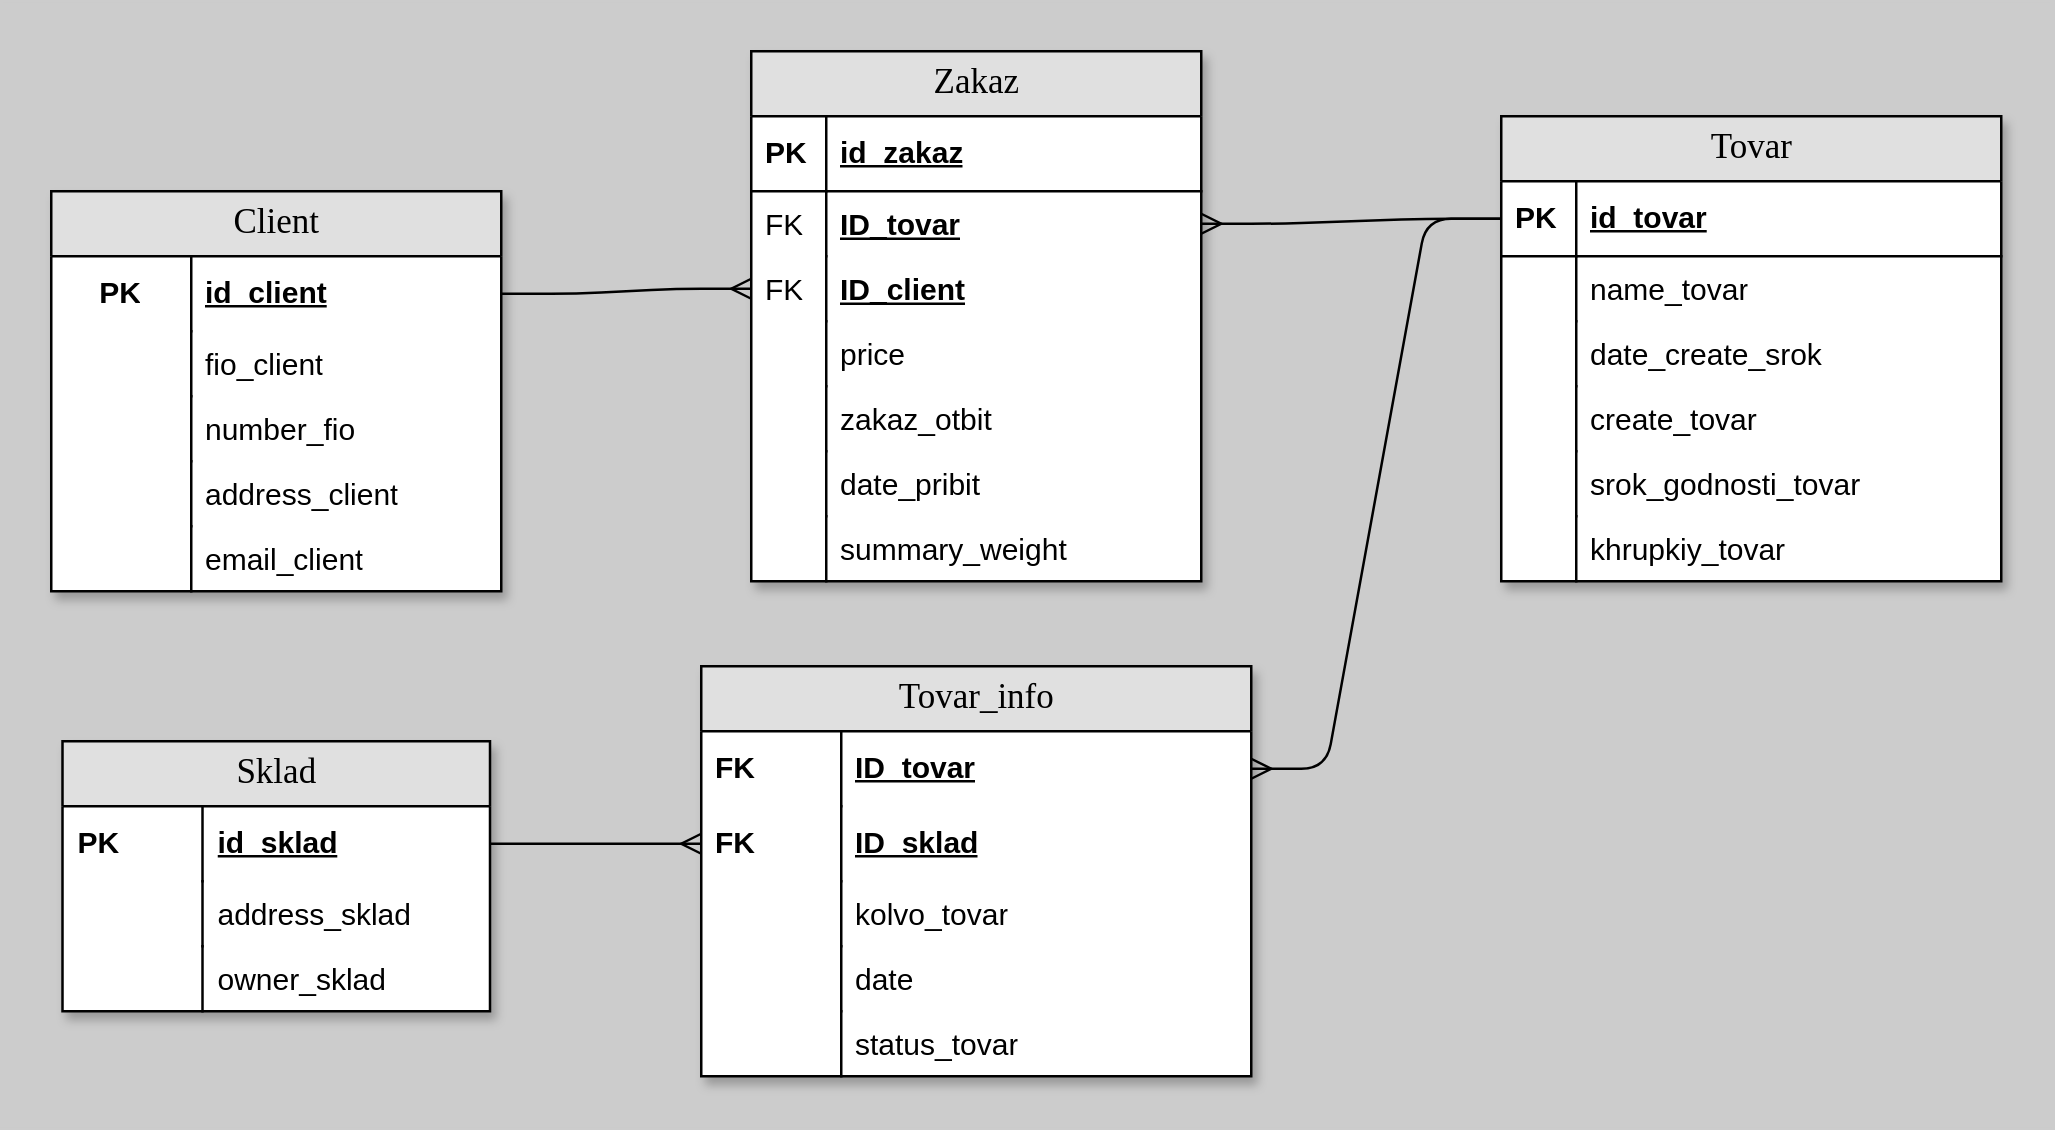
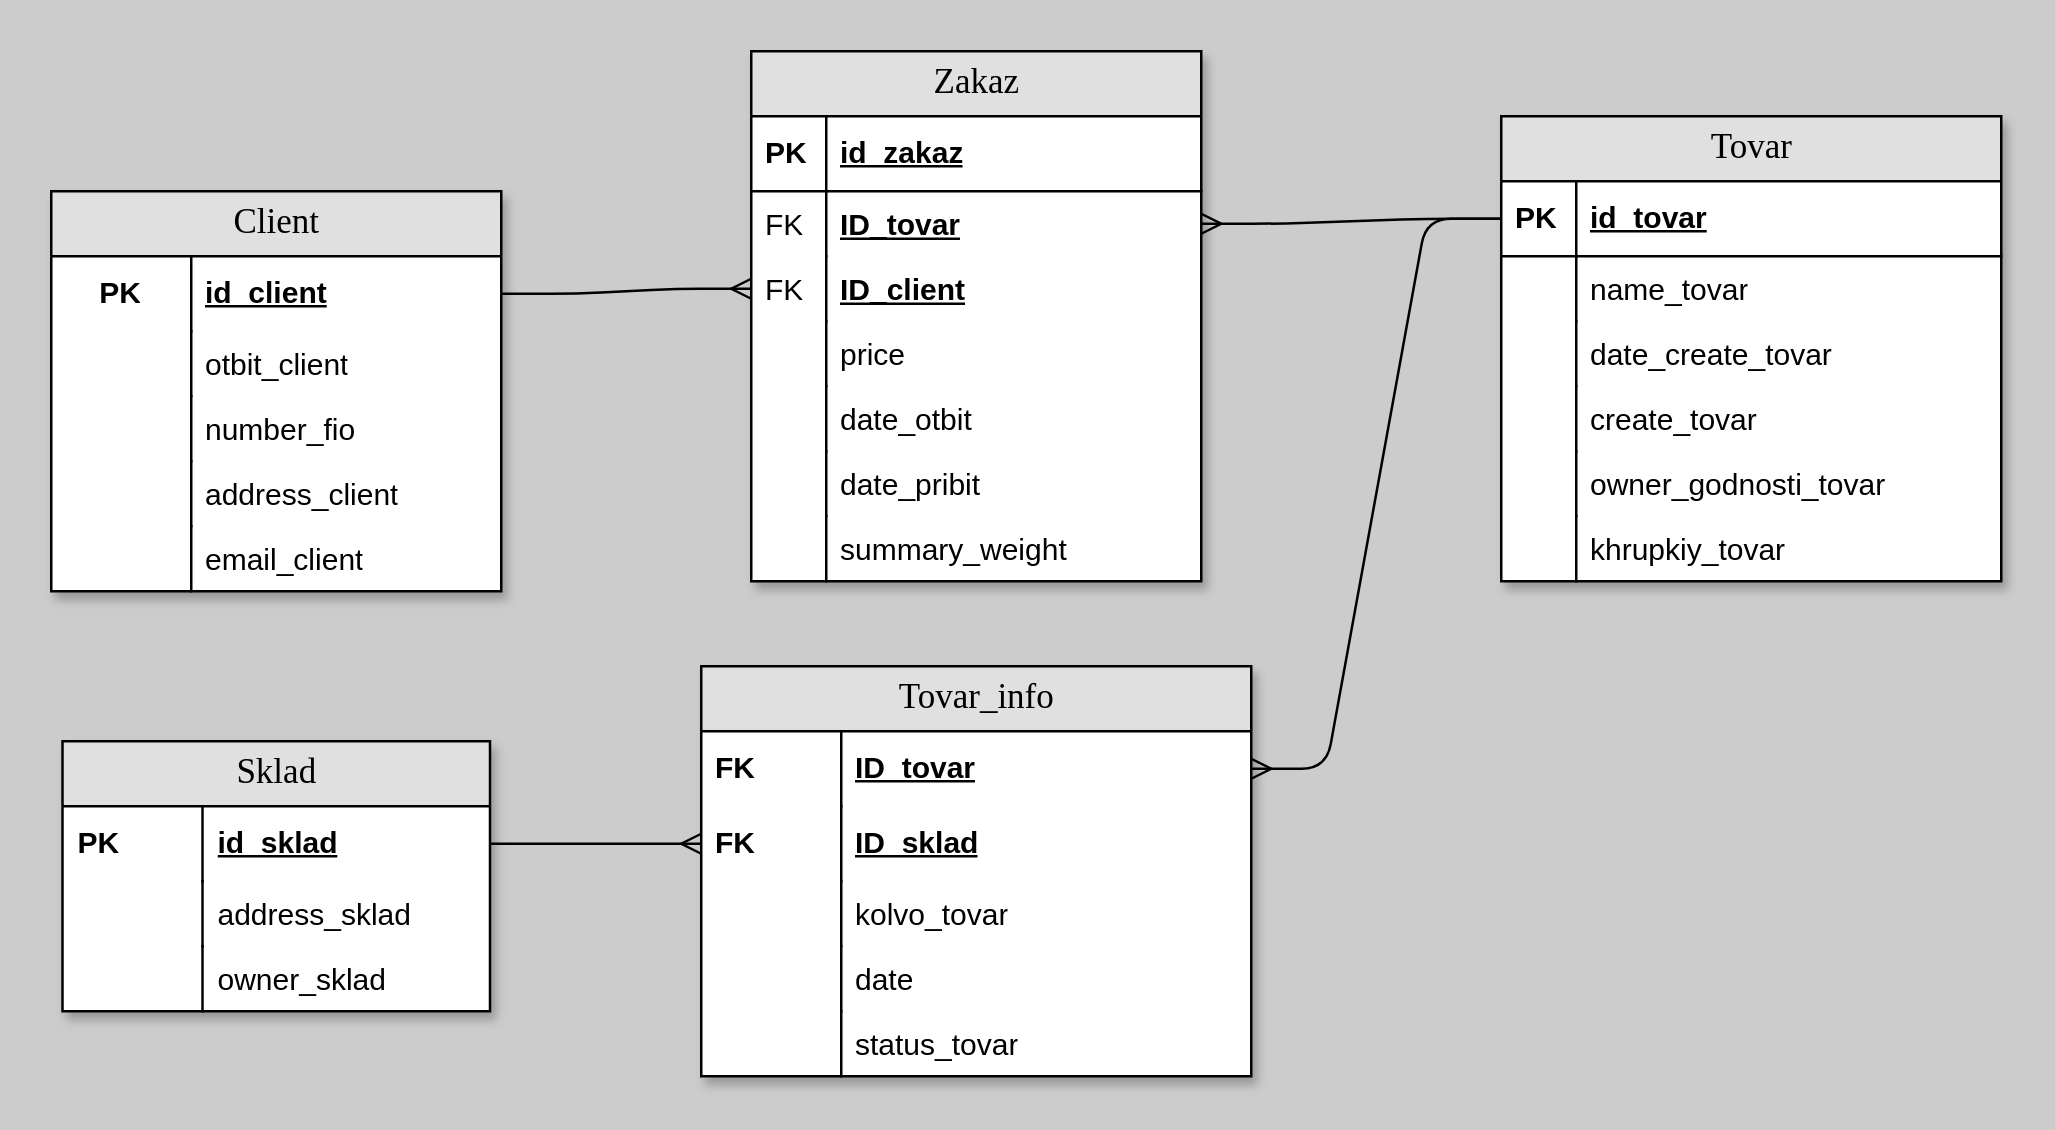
(1726, 357) -> (1734, 357)
(279, 367) -> (295, 367)
(930, 422) -> (921, 422)
(1747, 487) -> (1755, 487)
